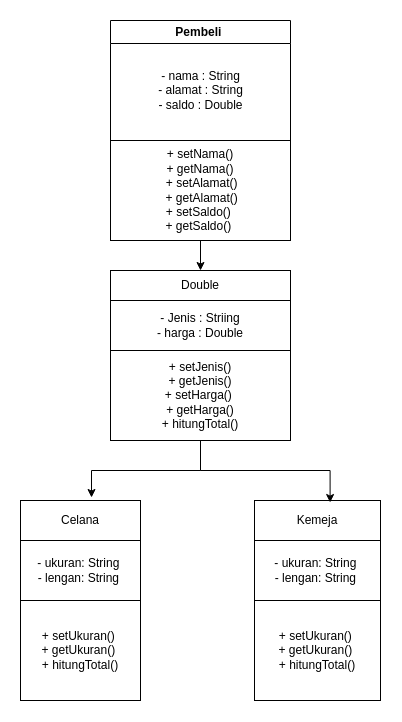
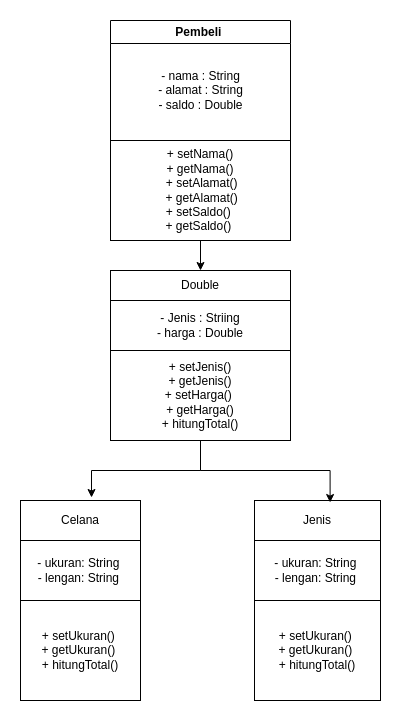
(318, 521) -> (318, 521)
